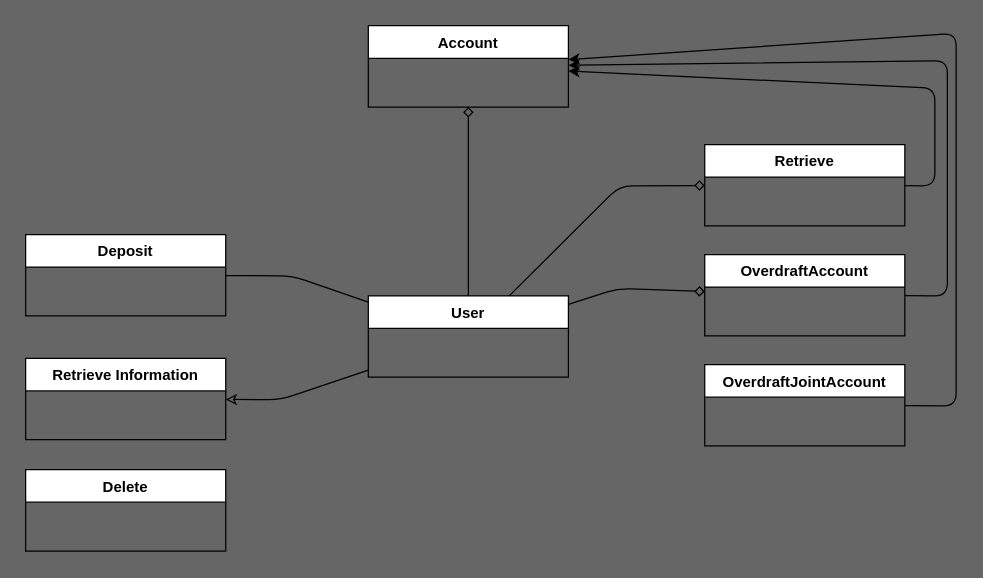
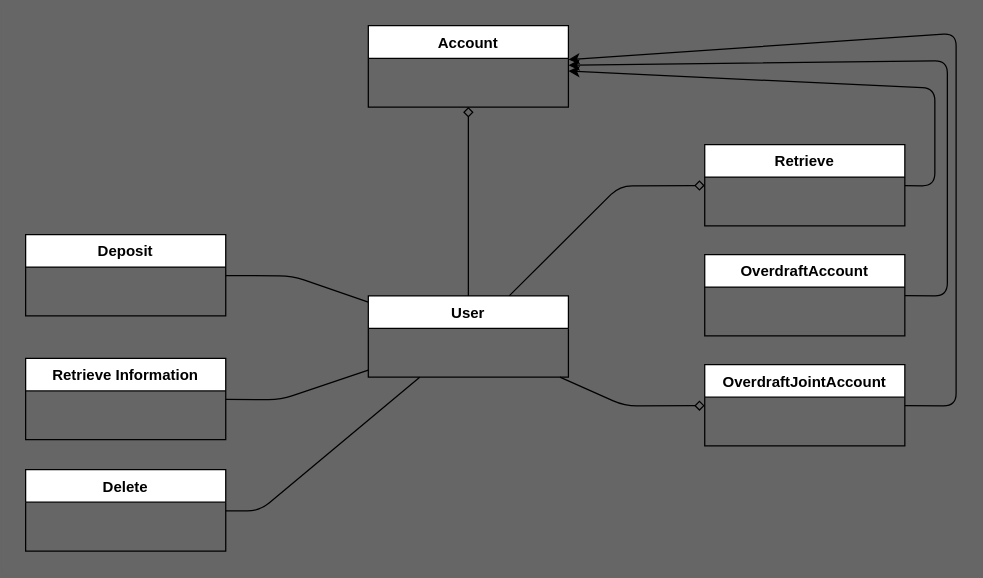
(633, 289) -> none
(235, 399) -> (232, 399)
none -> (626, 405)
none -> (328, 453)
